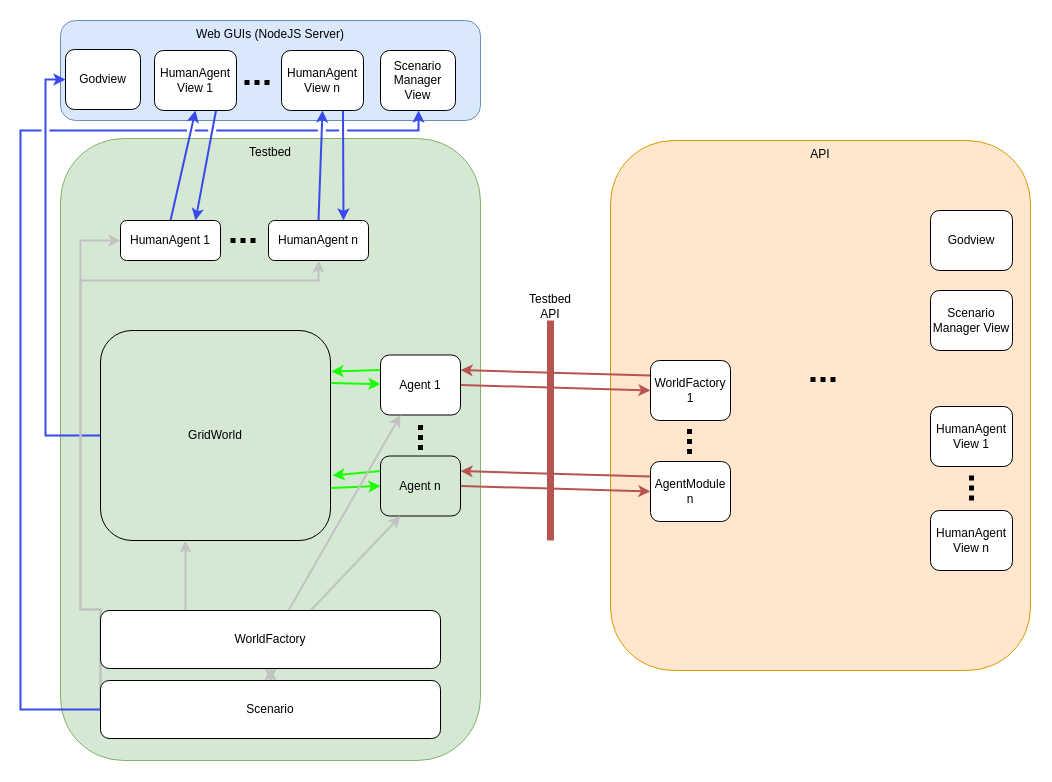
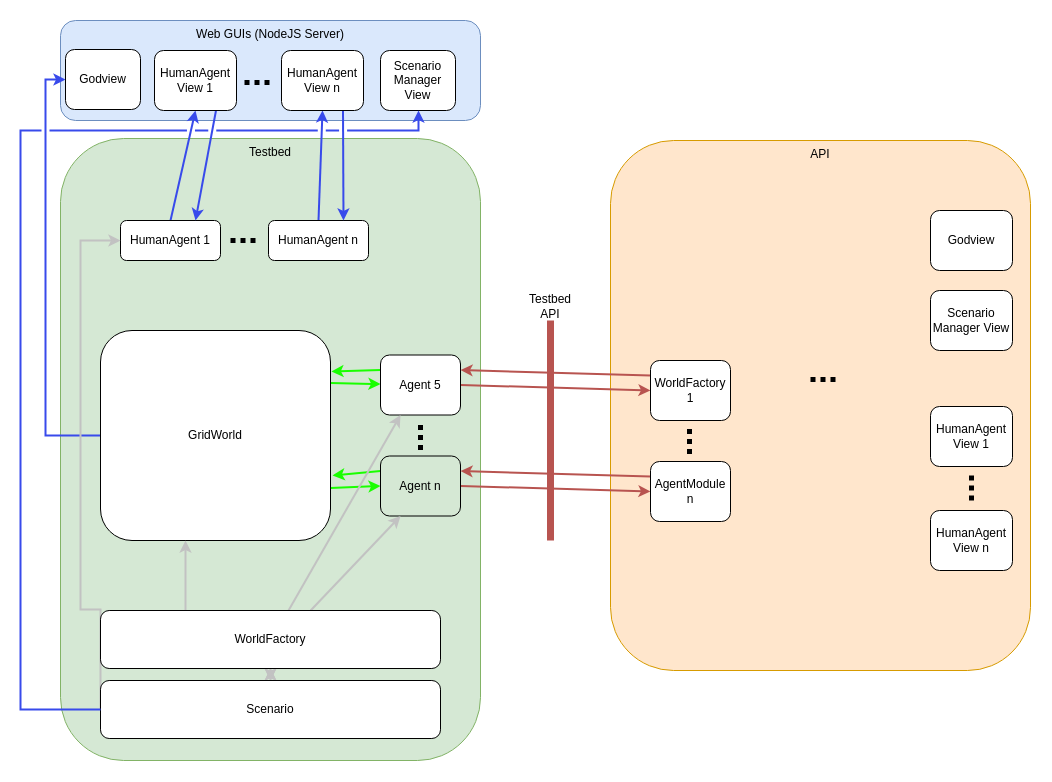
(206, 281) -> none
(421, 386) -> (421, 386)
(216, 436) -> (216, 436)
